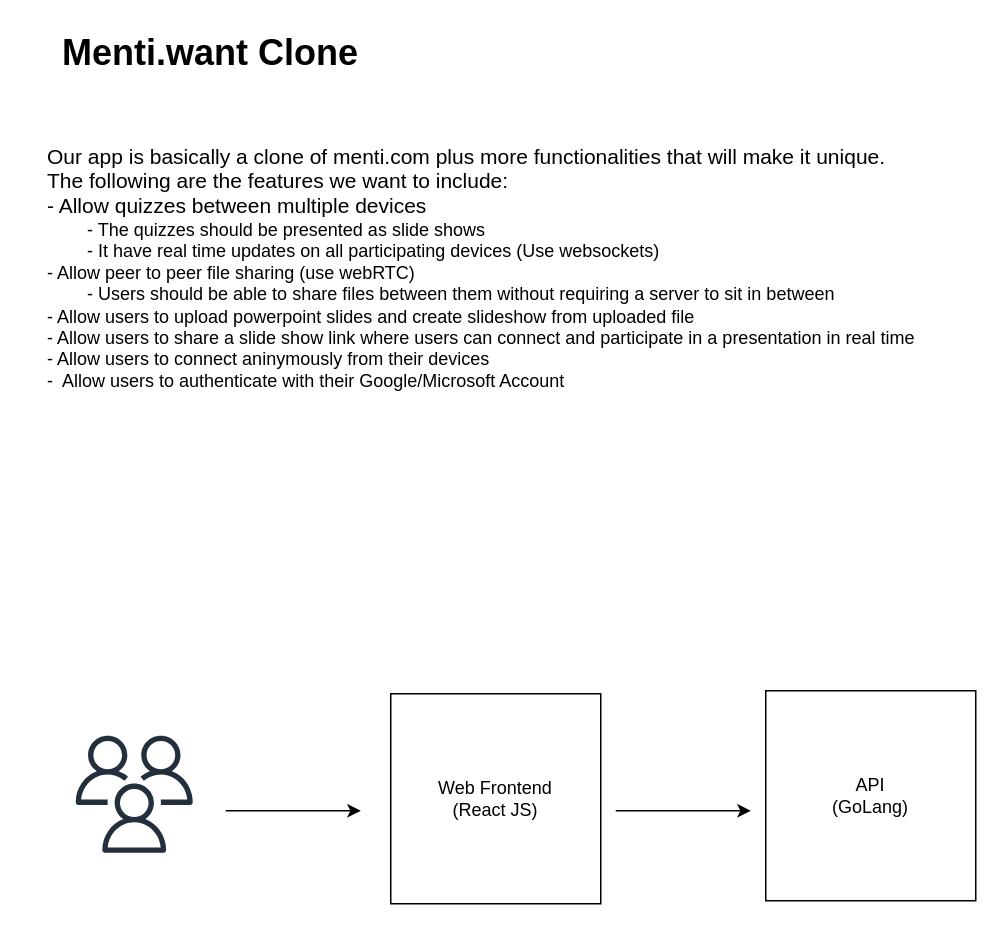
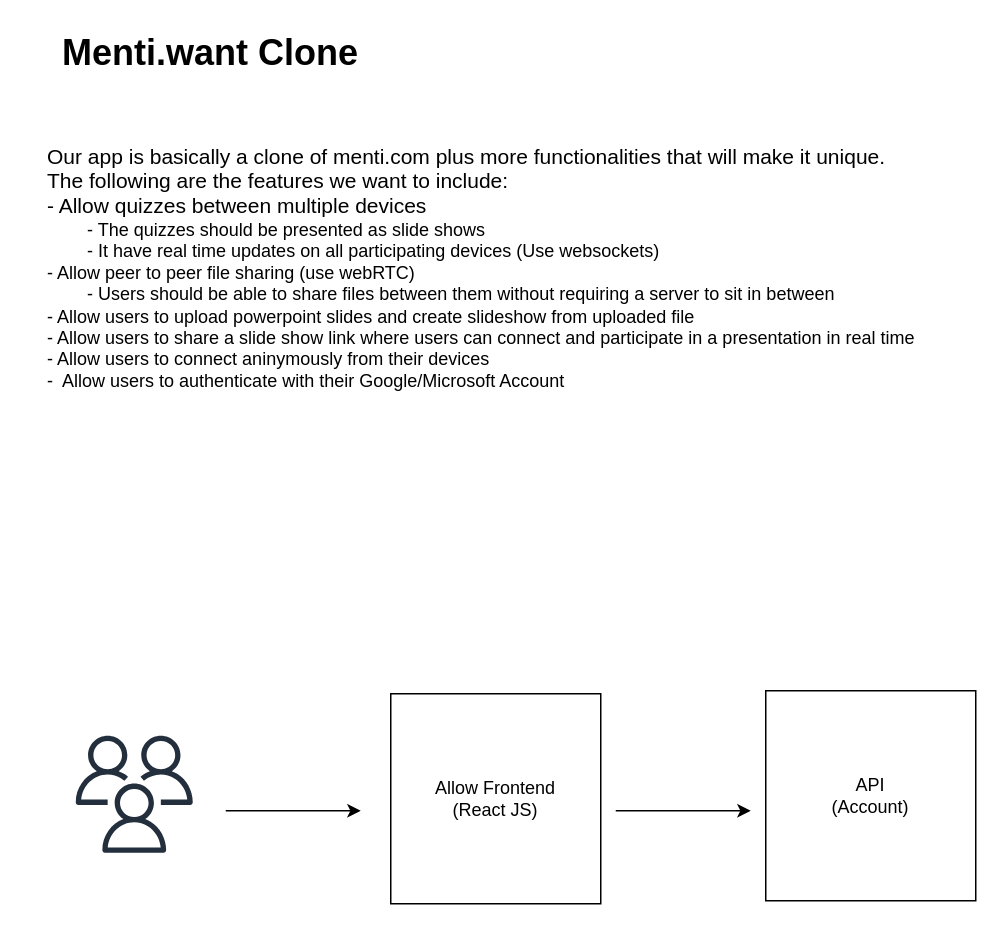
(871, 796) -> (871, 796)
(496, 799) -> (496, 799)
